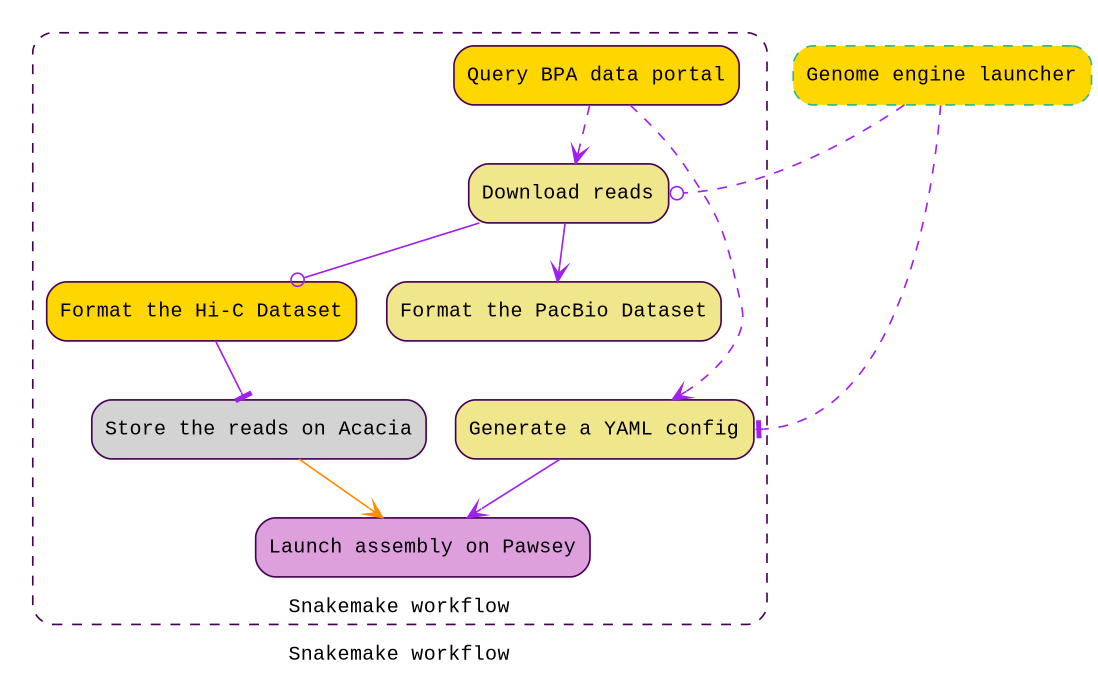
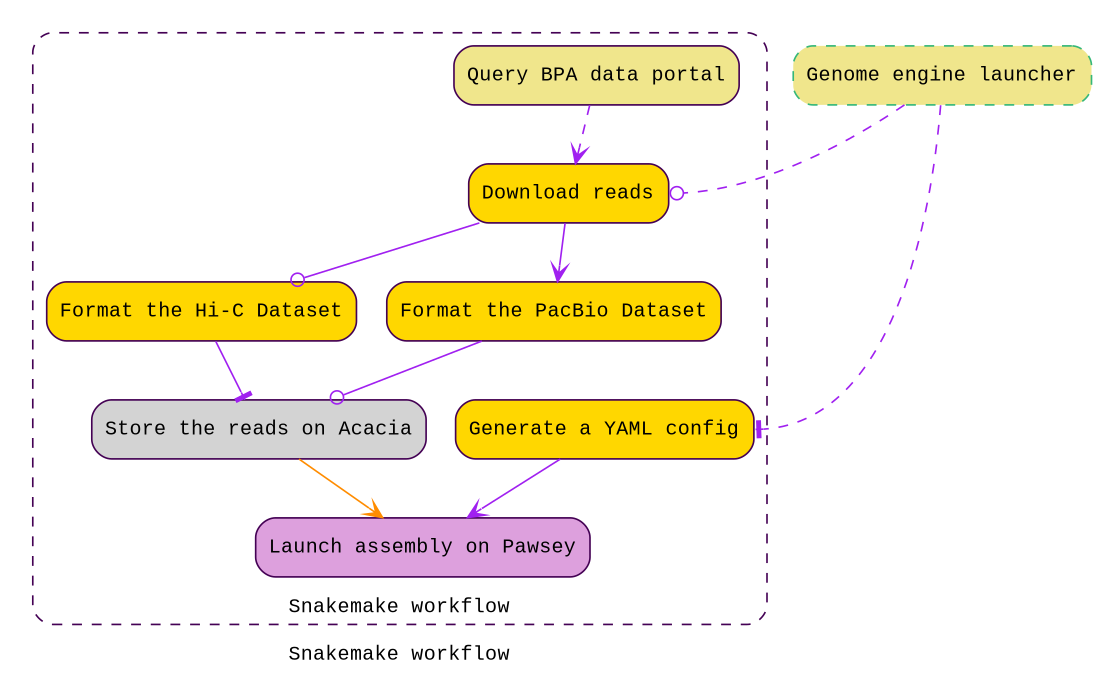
(597, 75) -> (597, 75)
(942, 75) -> (942, 75)
(569, 193) -> (569, 193)
(726, 244) -> none
(554, 311) -> (554, 311)
none -> (413, 368)
(605, 429) -> (605, 429)
